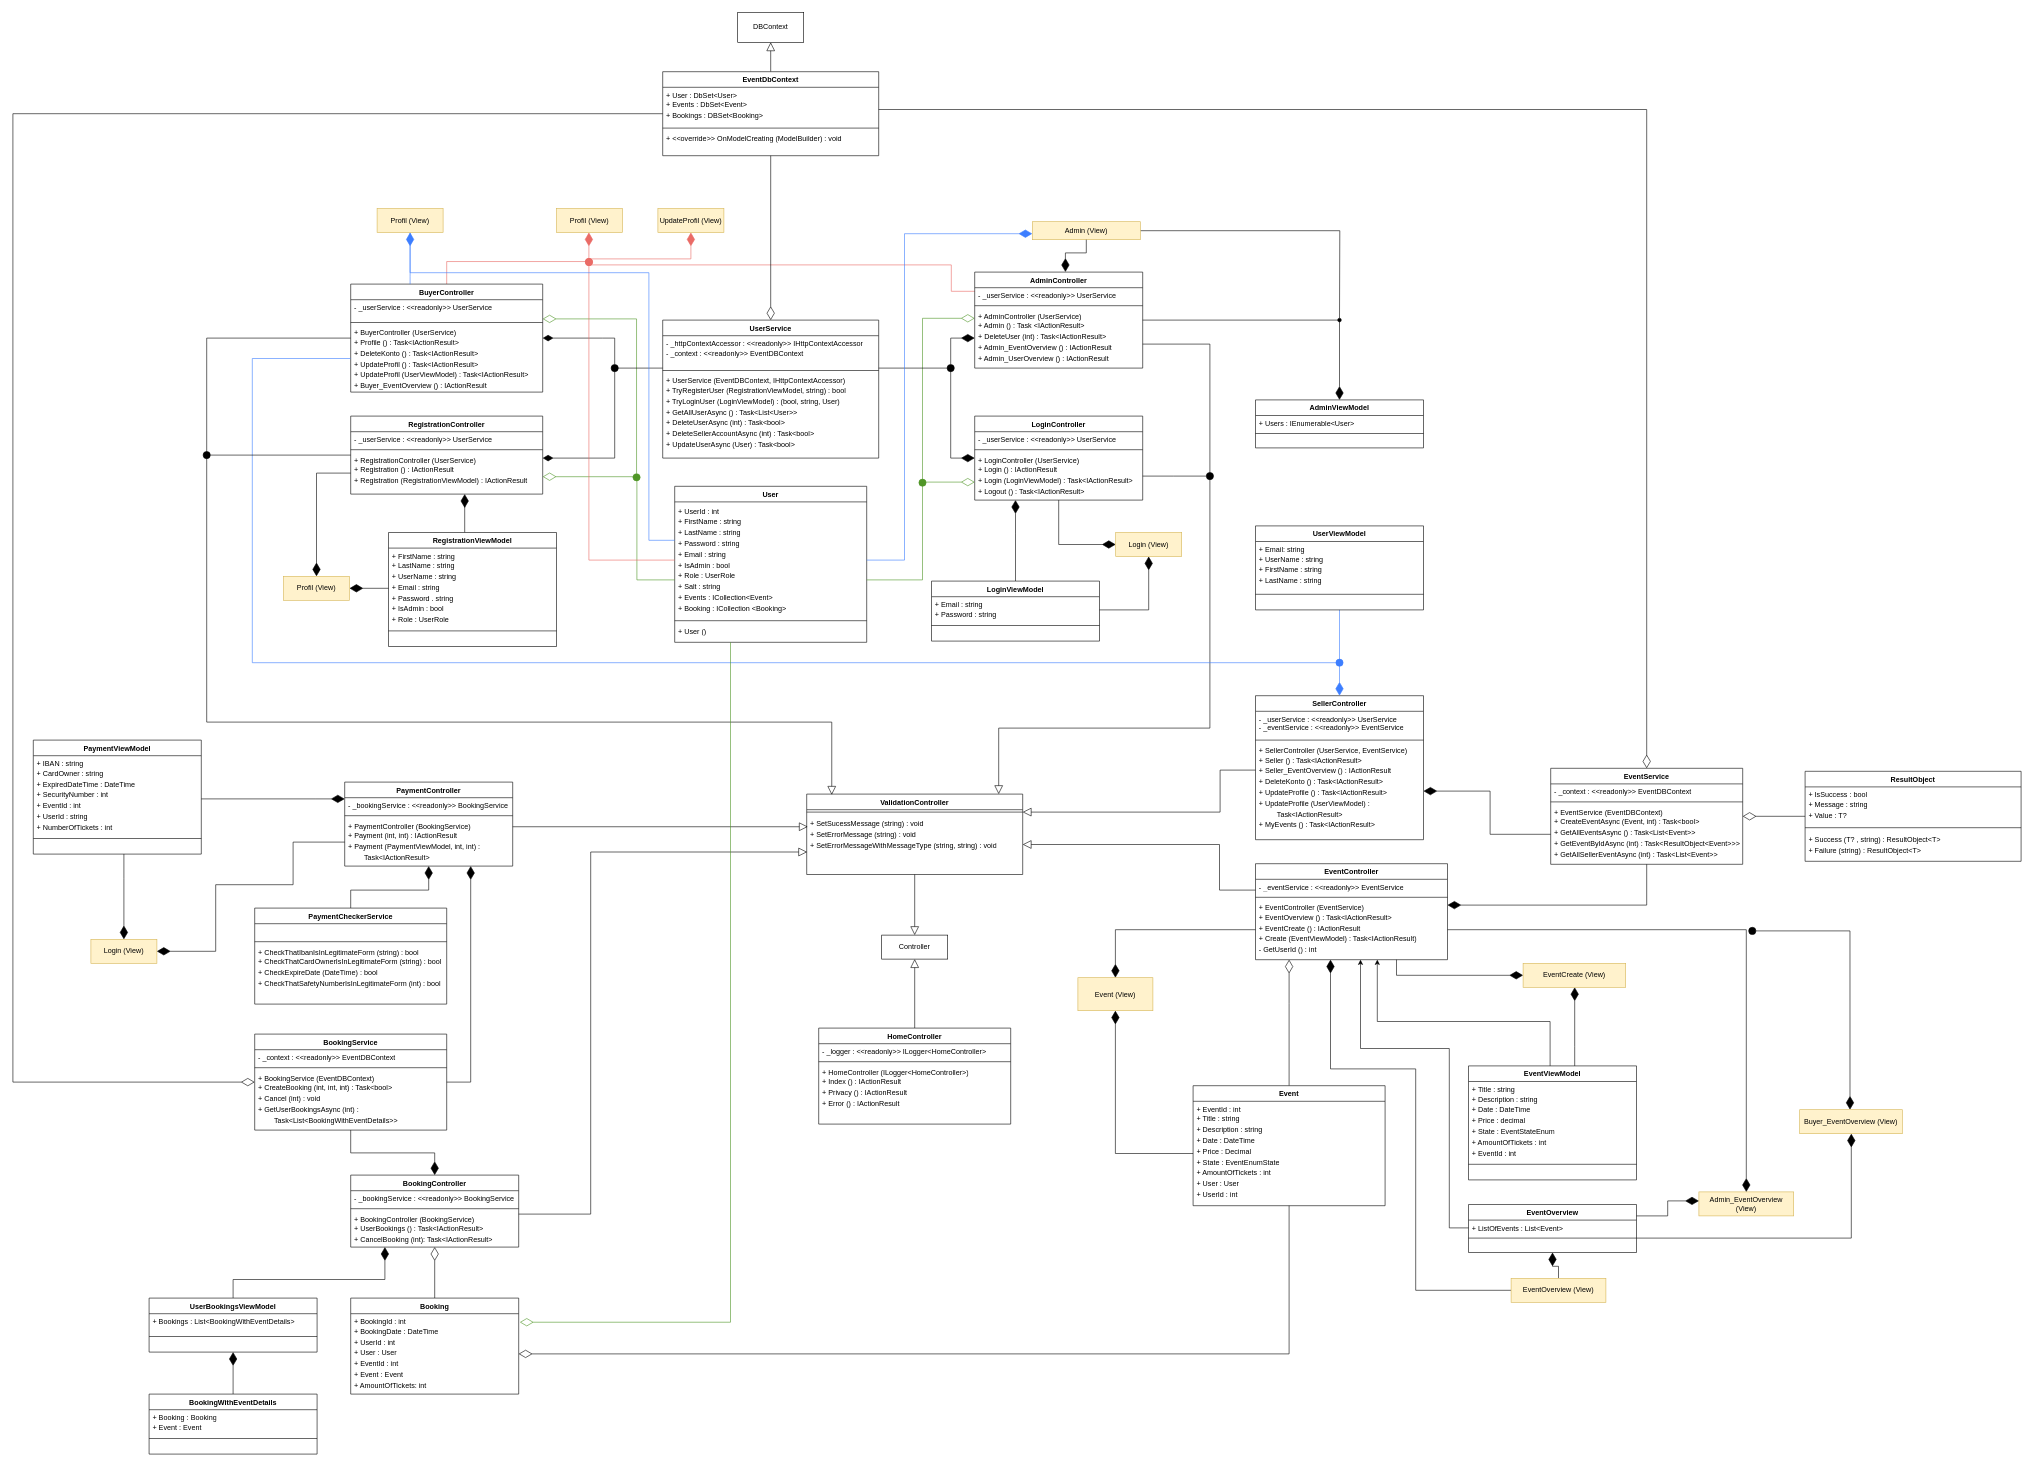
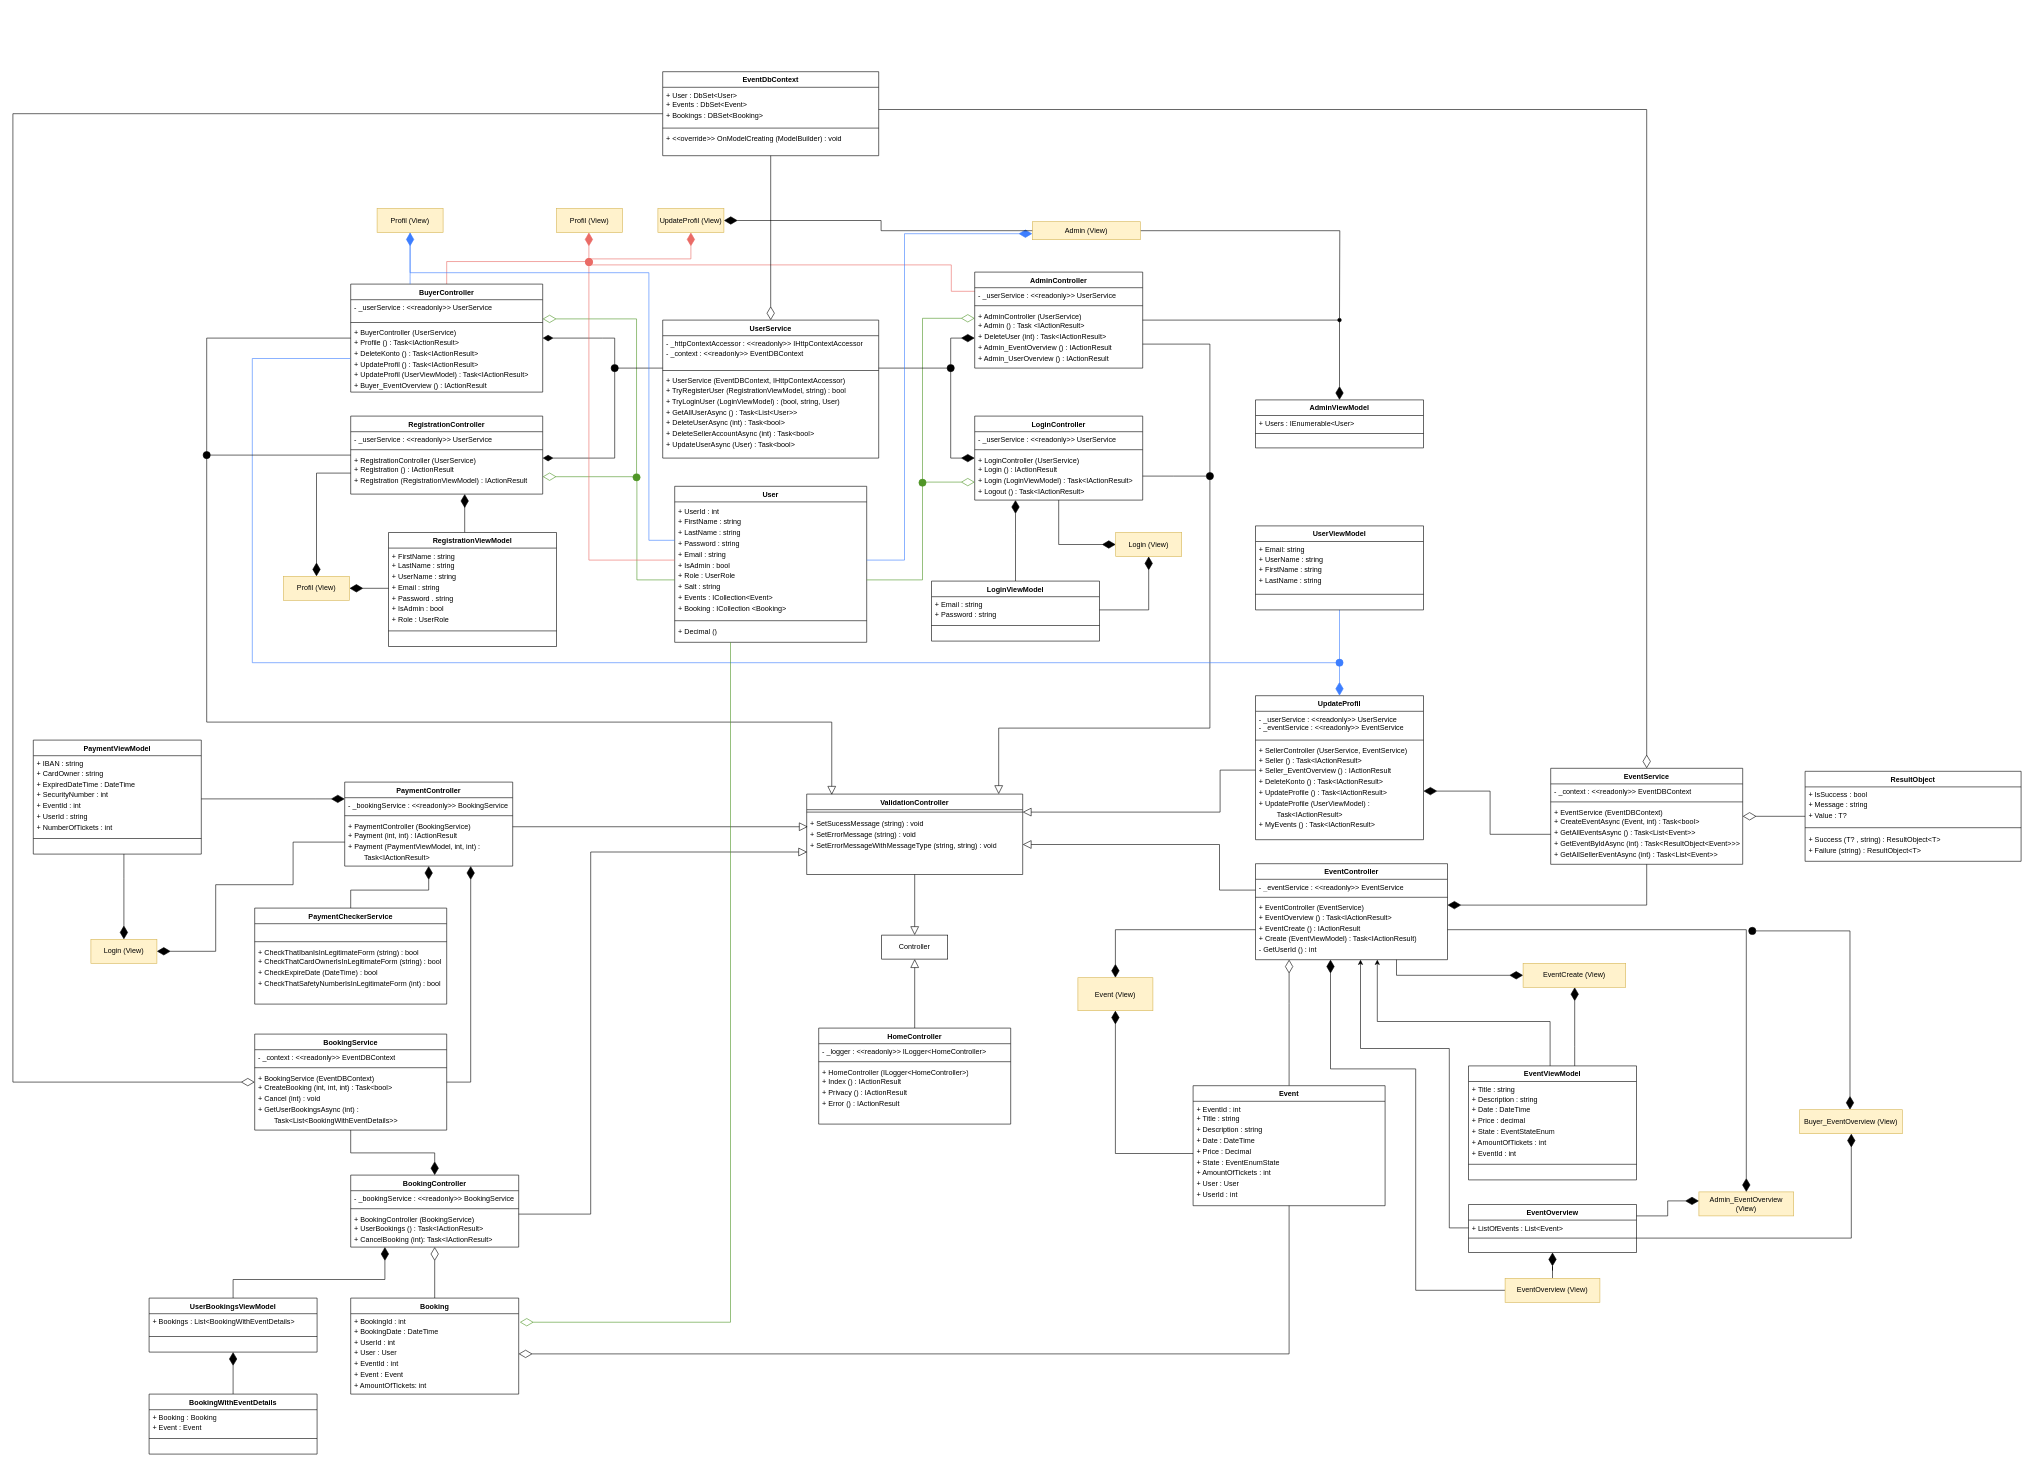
(771, 27) -> none
(771, 61) -> none
(1065, 255) -> (815, 221)
(695, 632) -> (699, 632)
(1340, 704) -> (1340, 704)
(1559, 1290) -> (1553, 1290)
